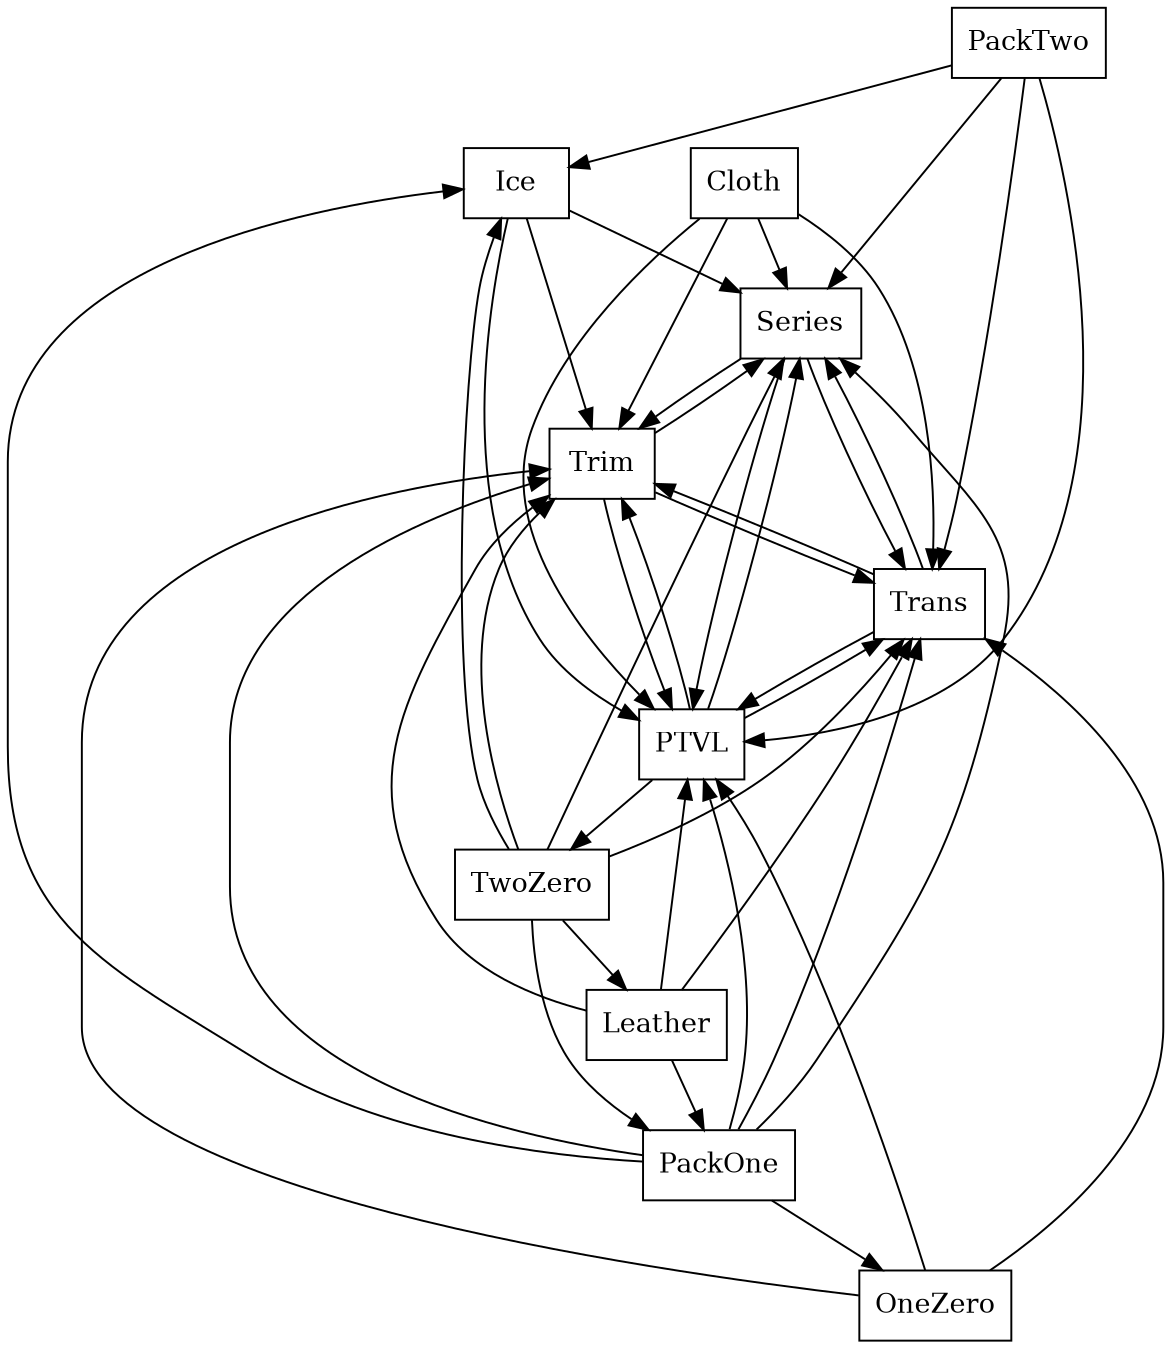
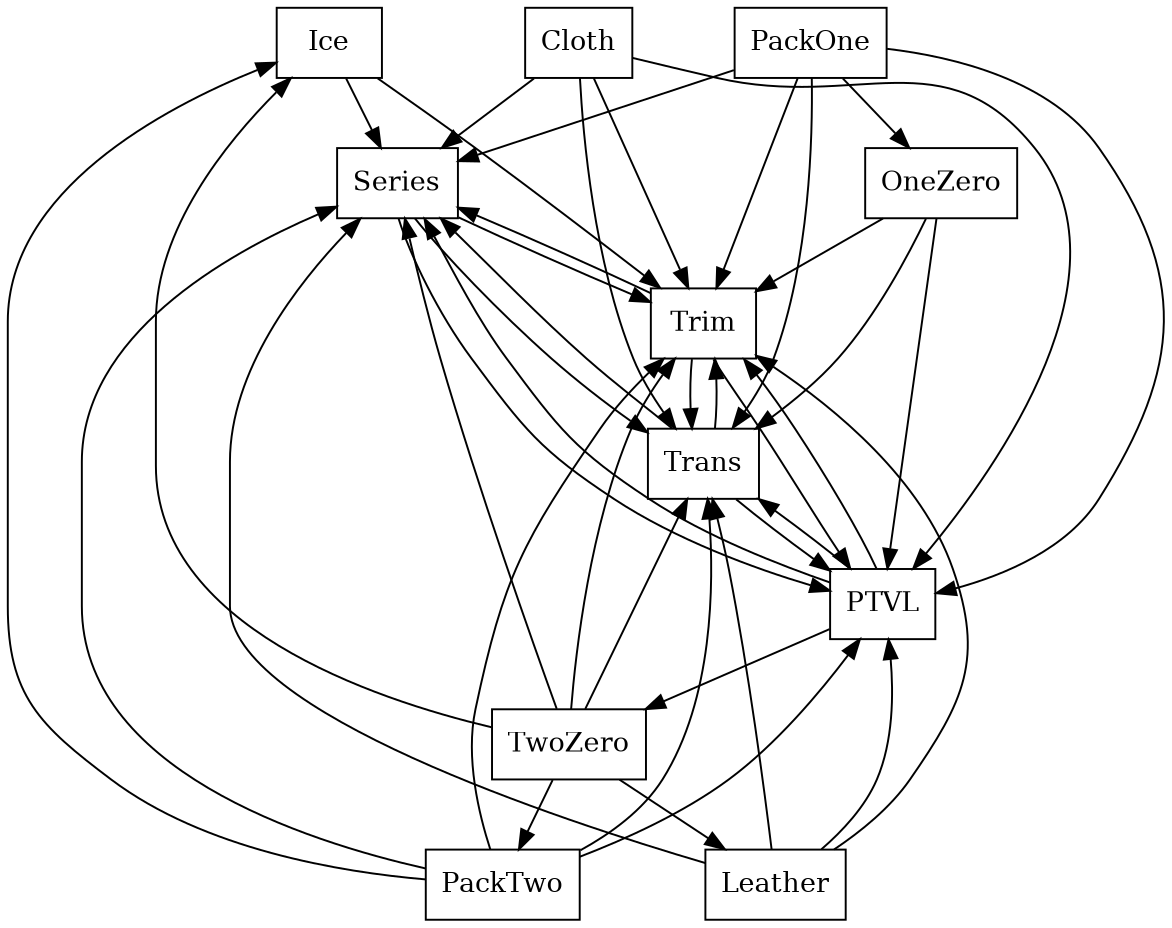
(487, 461) -> none
none -> (503, 605)
(8, 741) -> none
(555, 1034) -> (544, 797)
(684, 1086) -> (268, 669)
